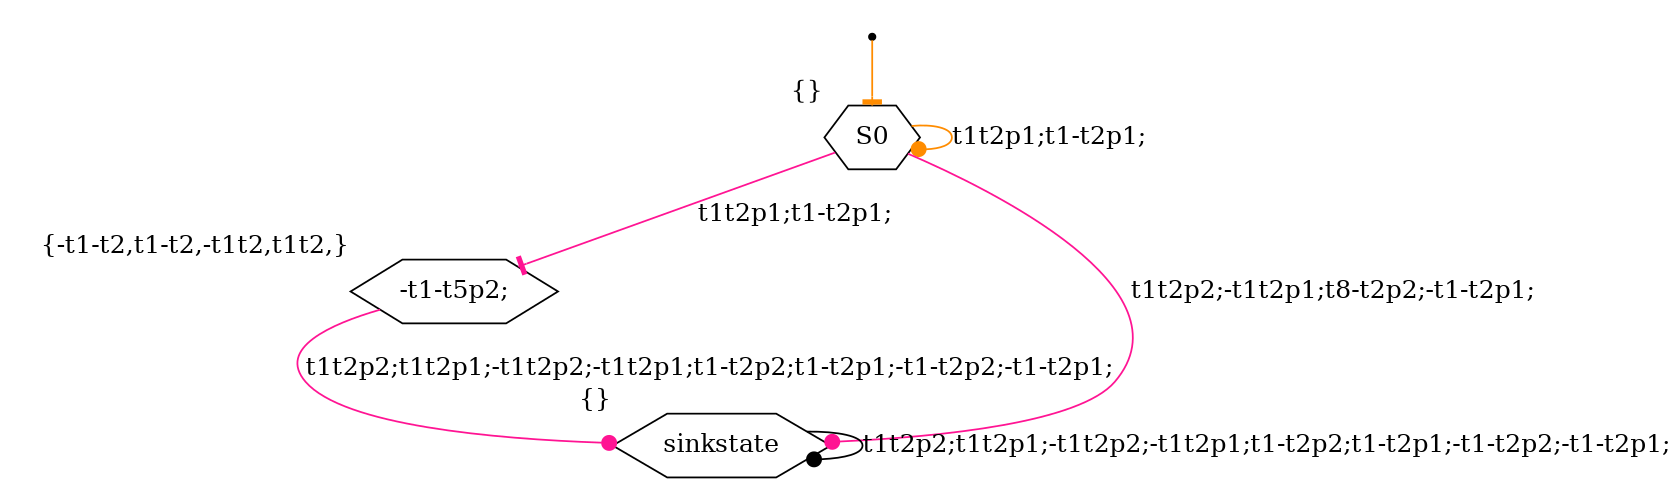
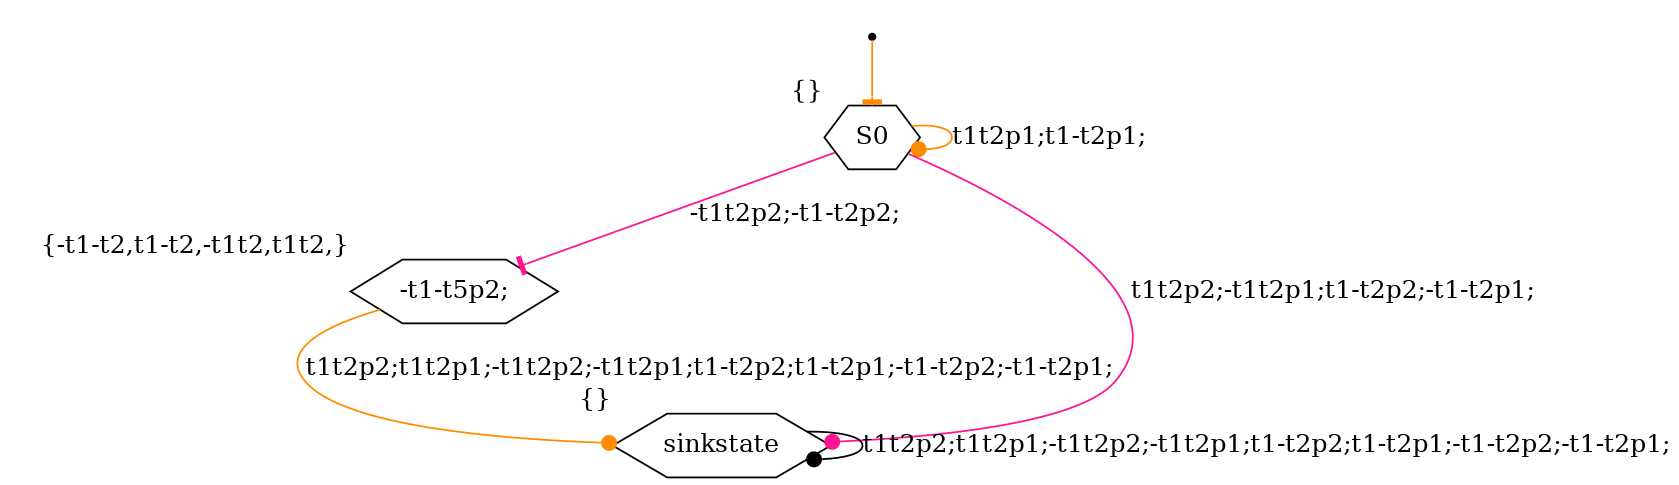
(795, 214) -> (795, 214)
(1334, 291) -> (1334, 291)
(388, 419) -> (388, 419)
